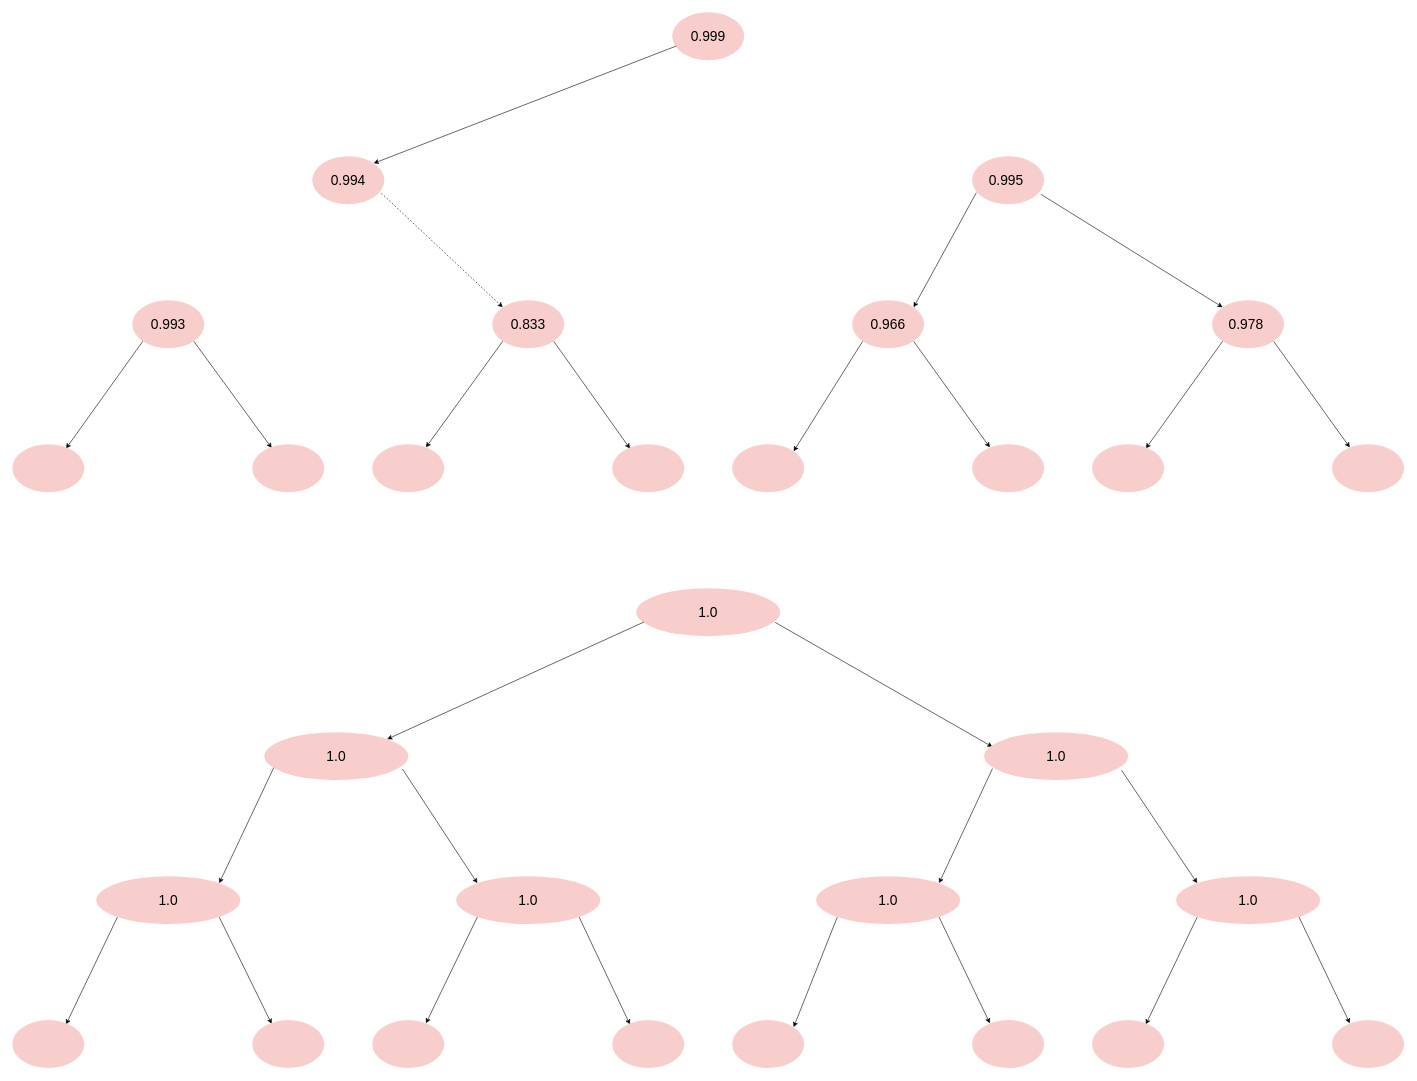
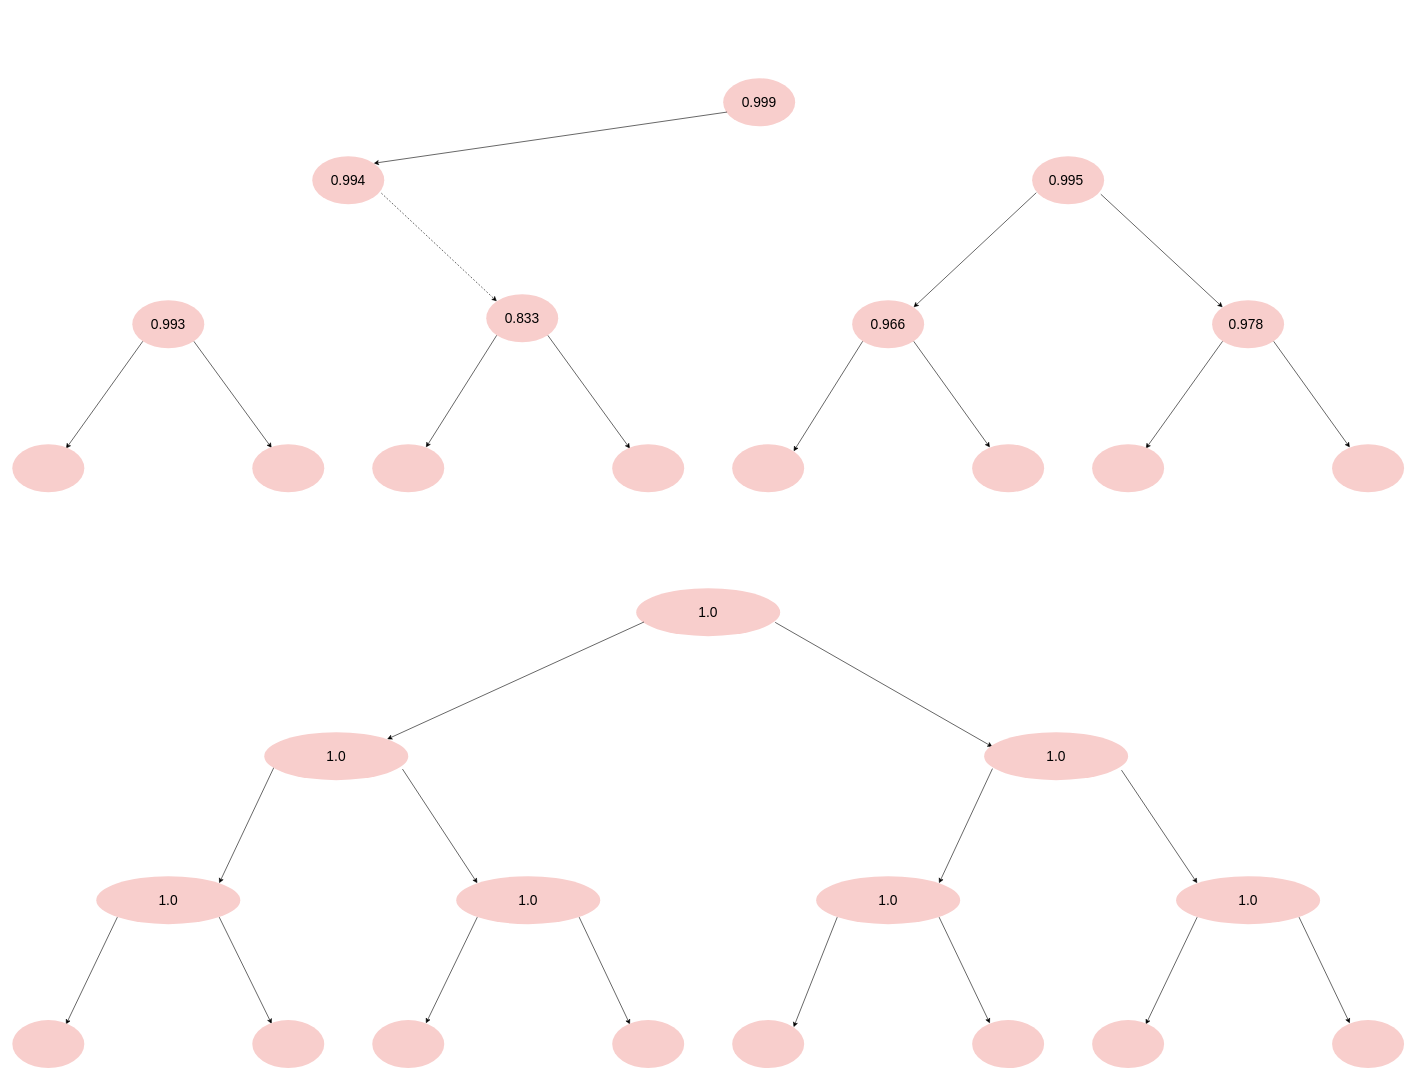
(708, 36) -> (759, 102)
(1008, 180) -> (1068, 180)
(528, 324) -> (522, 318)
